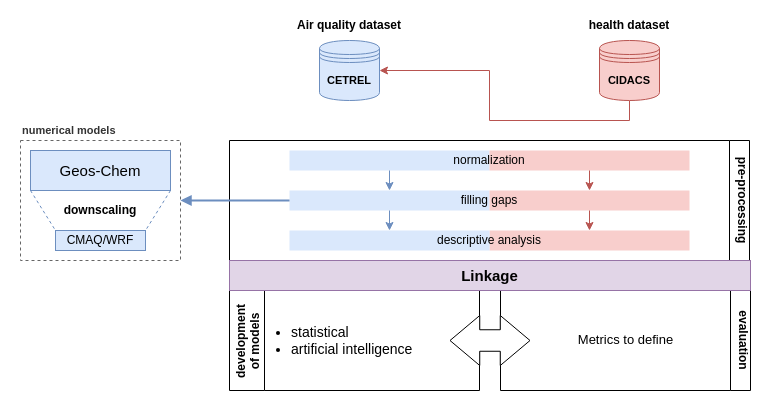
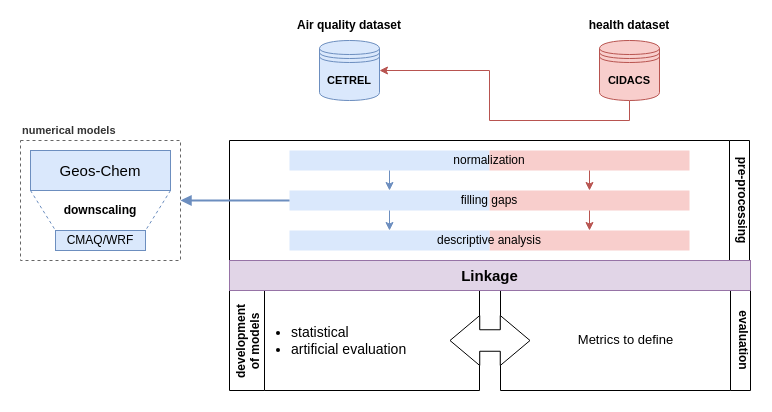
(325, 341) -> (321, 341)
